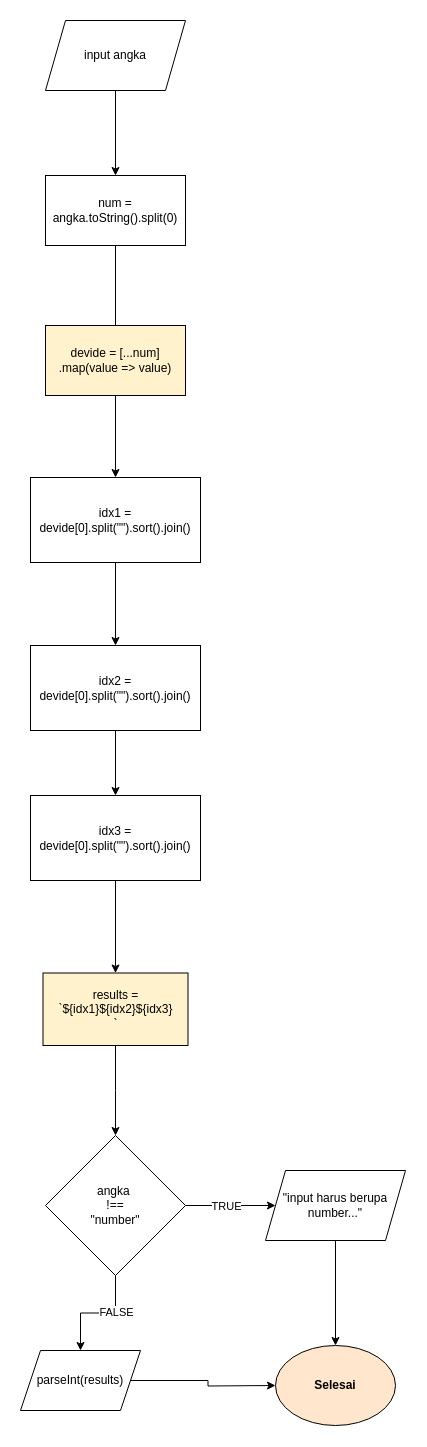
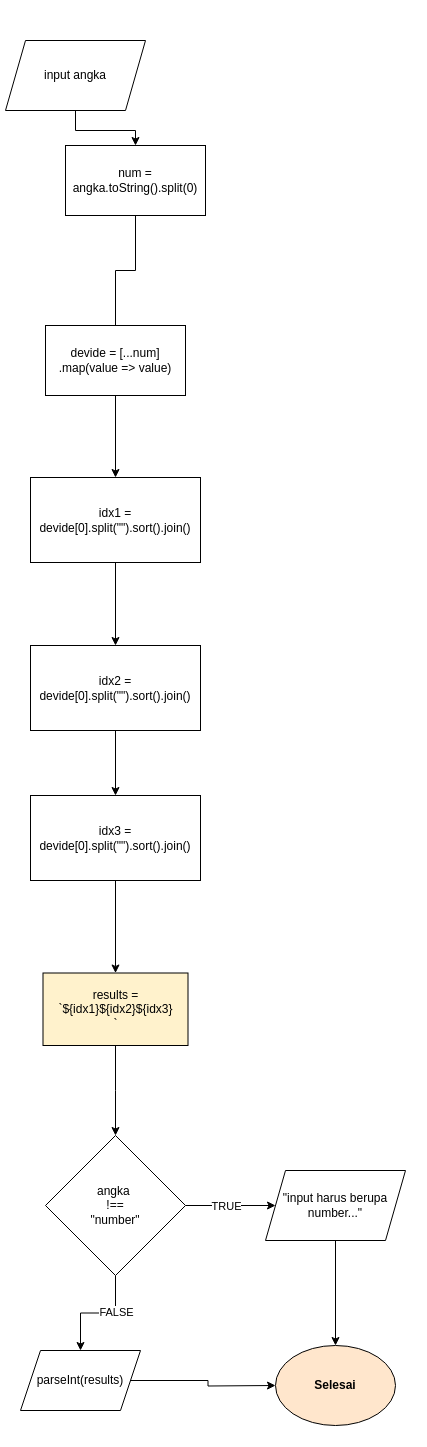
(116, 56) -> (76, 76)
(116, 211) -> (136, 181)
(116, 361) -> (116, 361)
